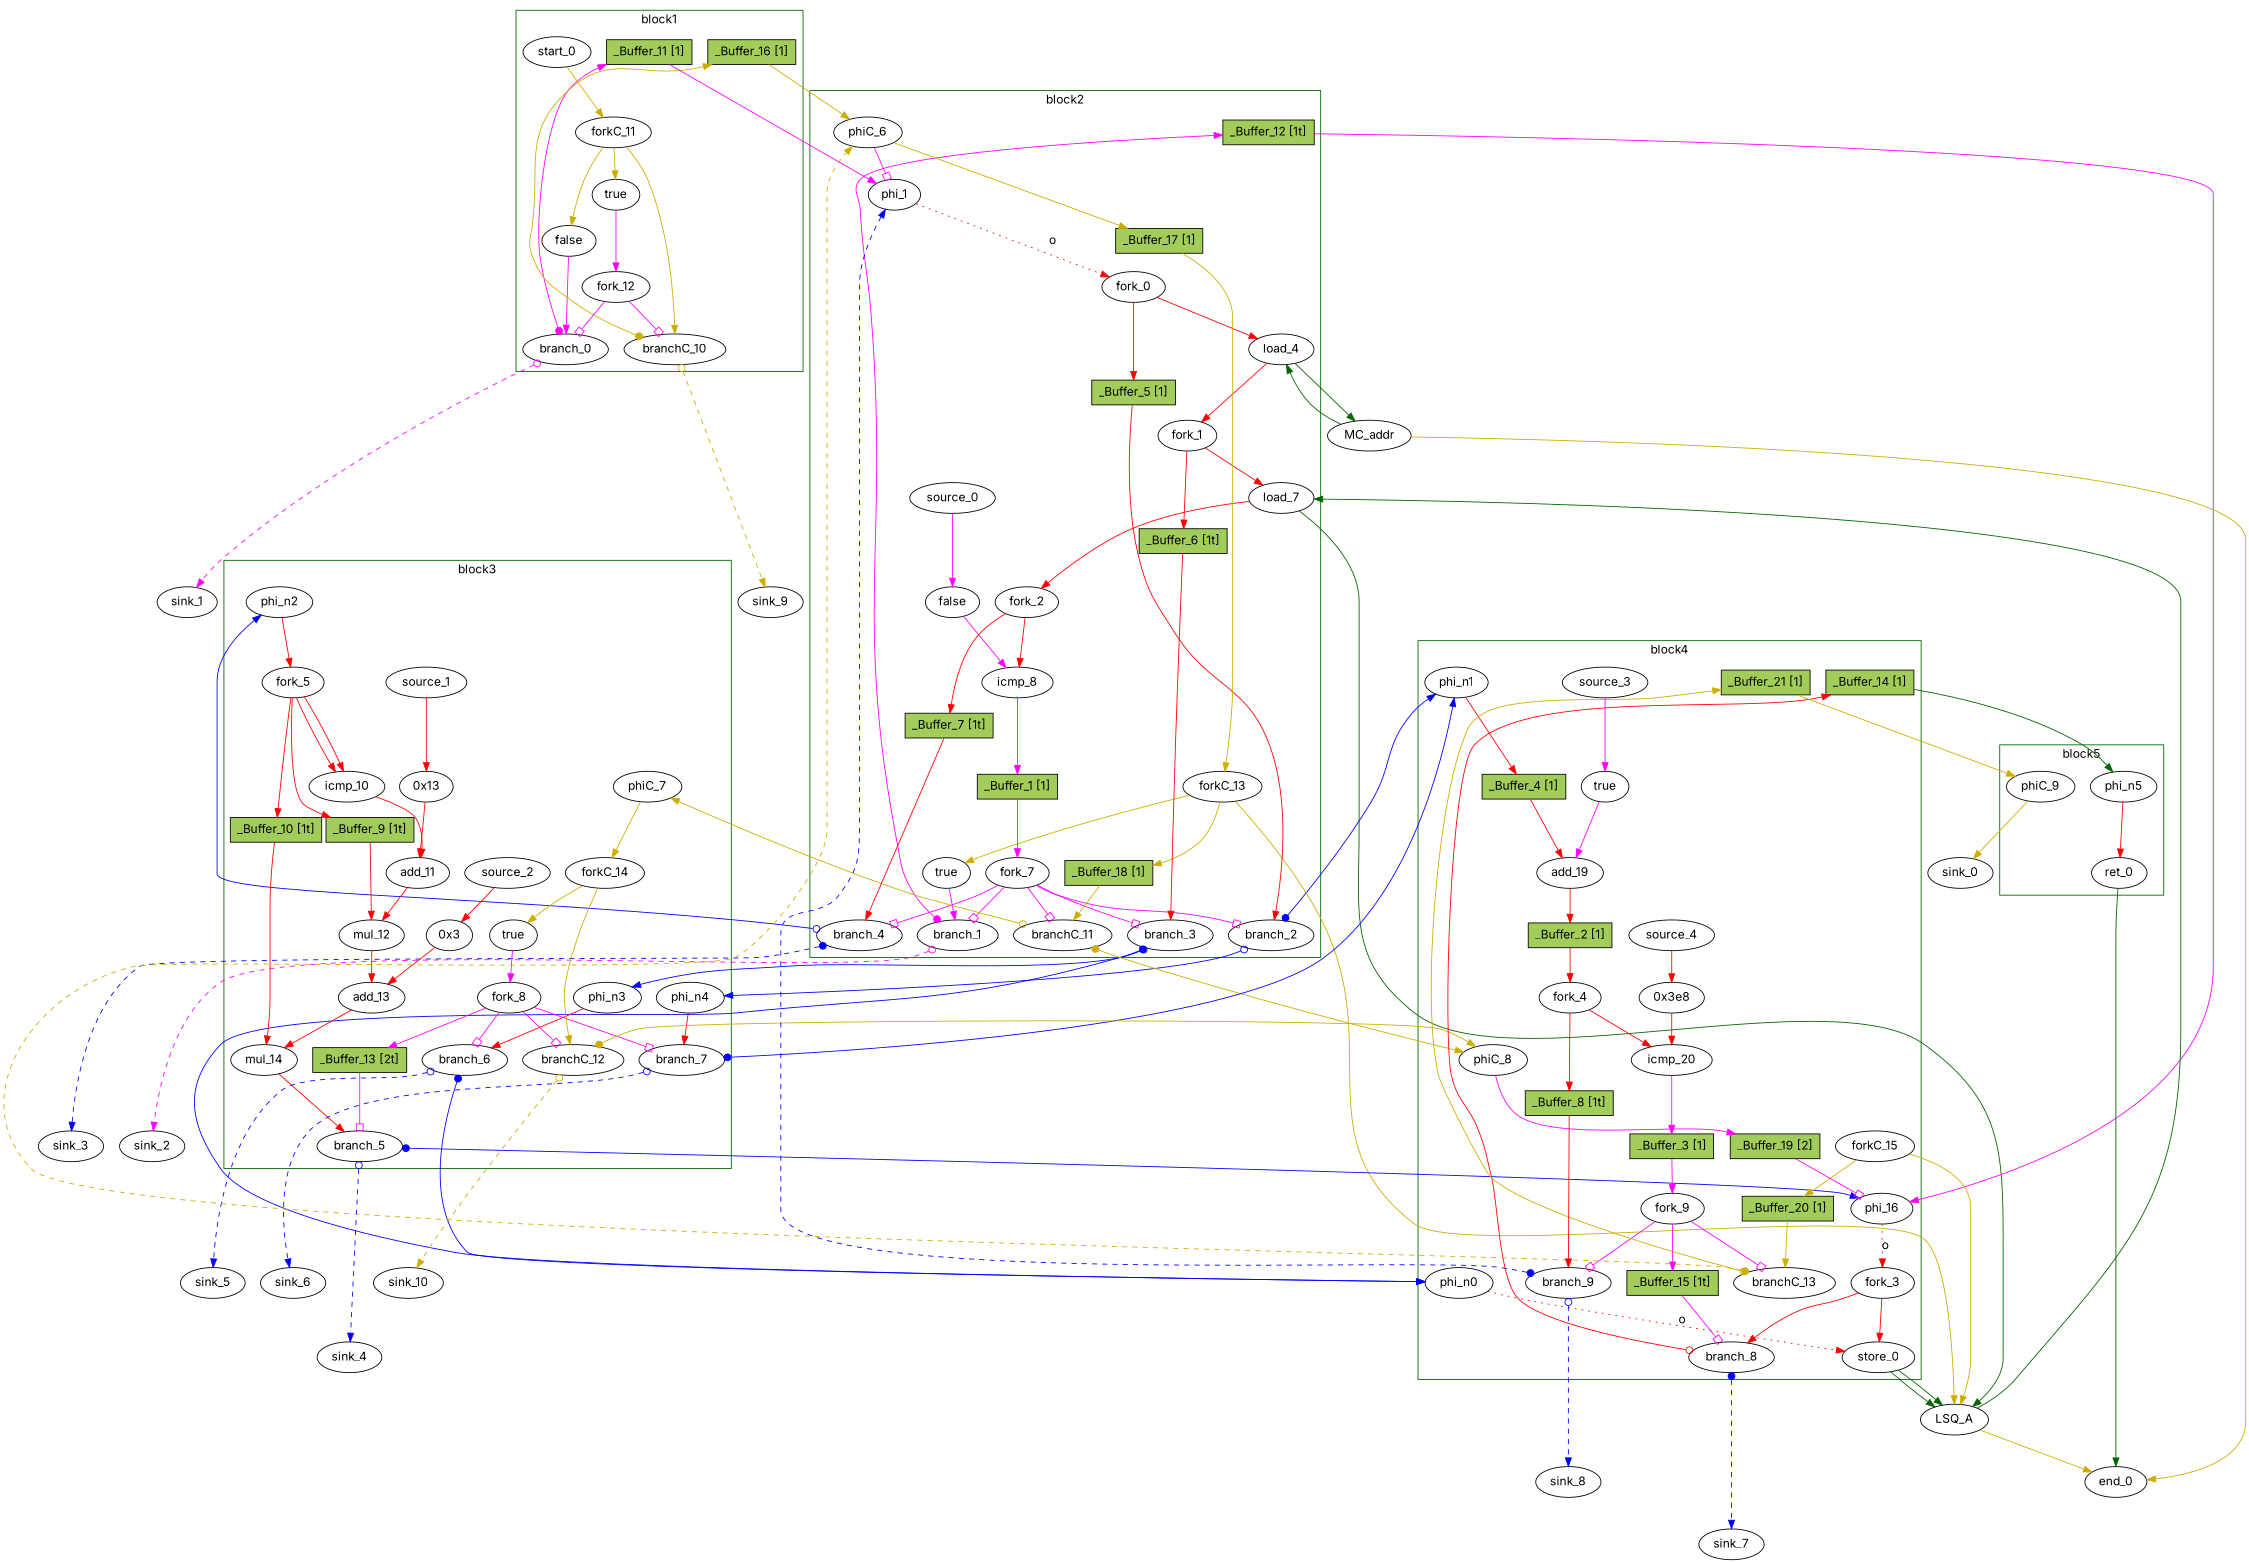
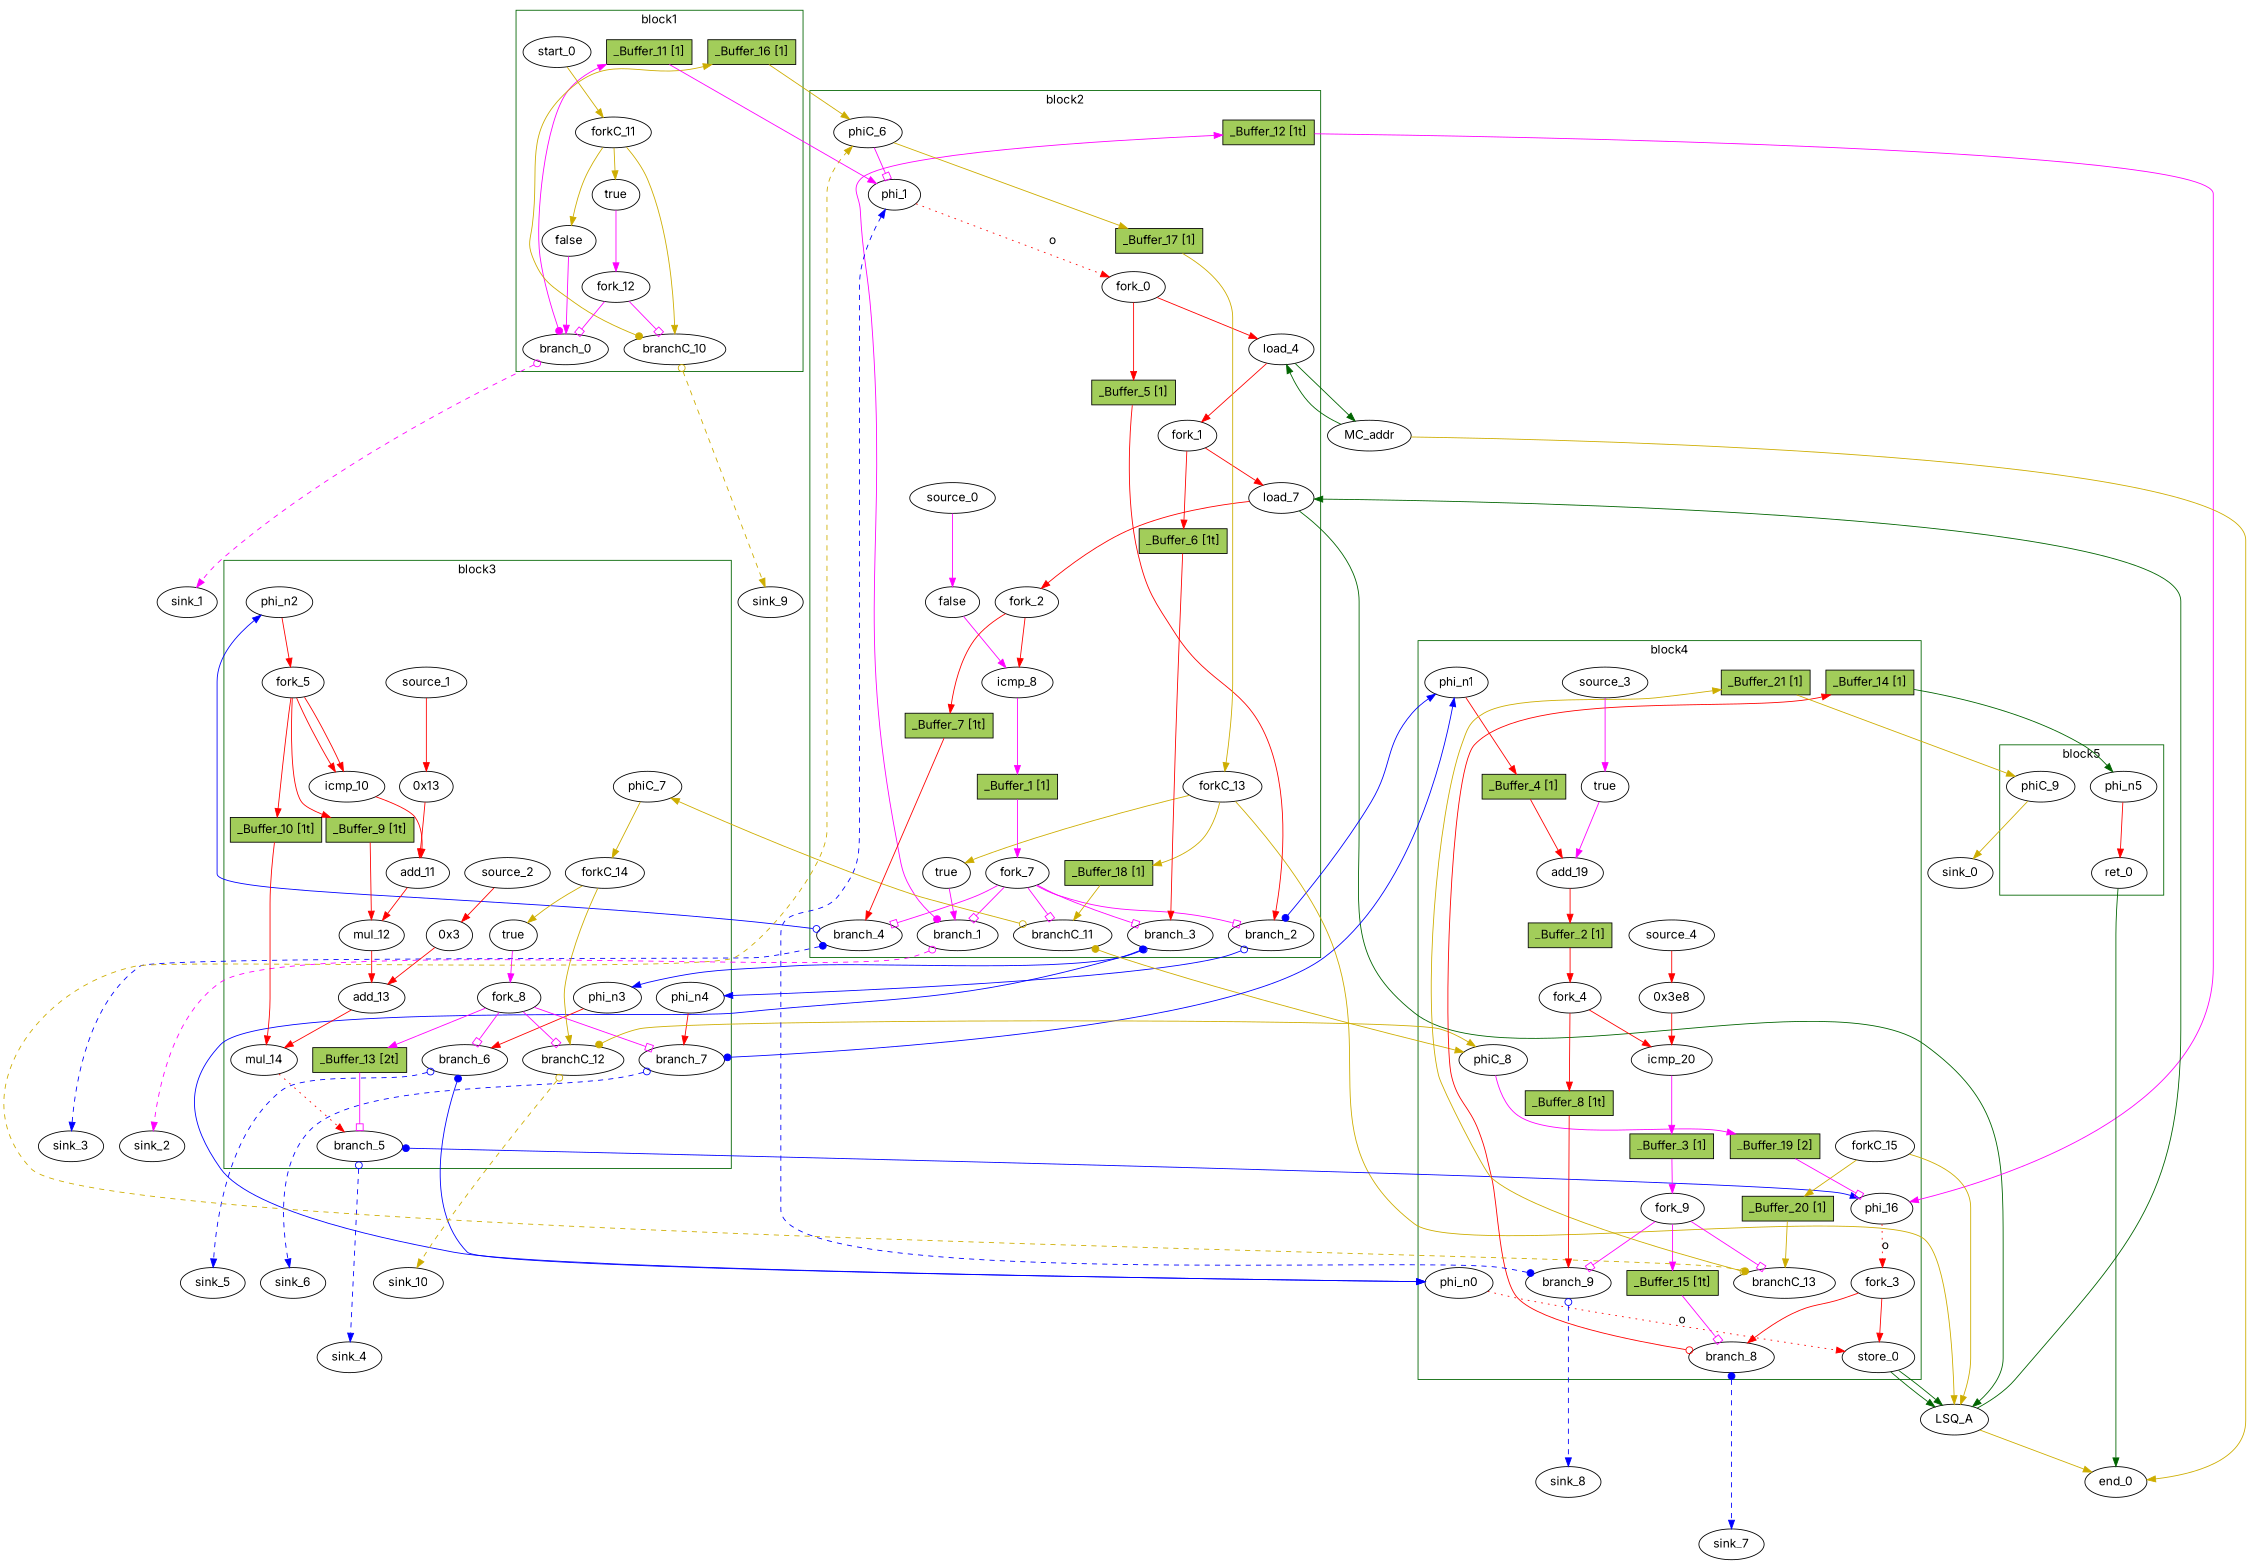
(308, 1100) -> (308, 1100)
